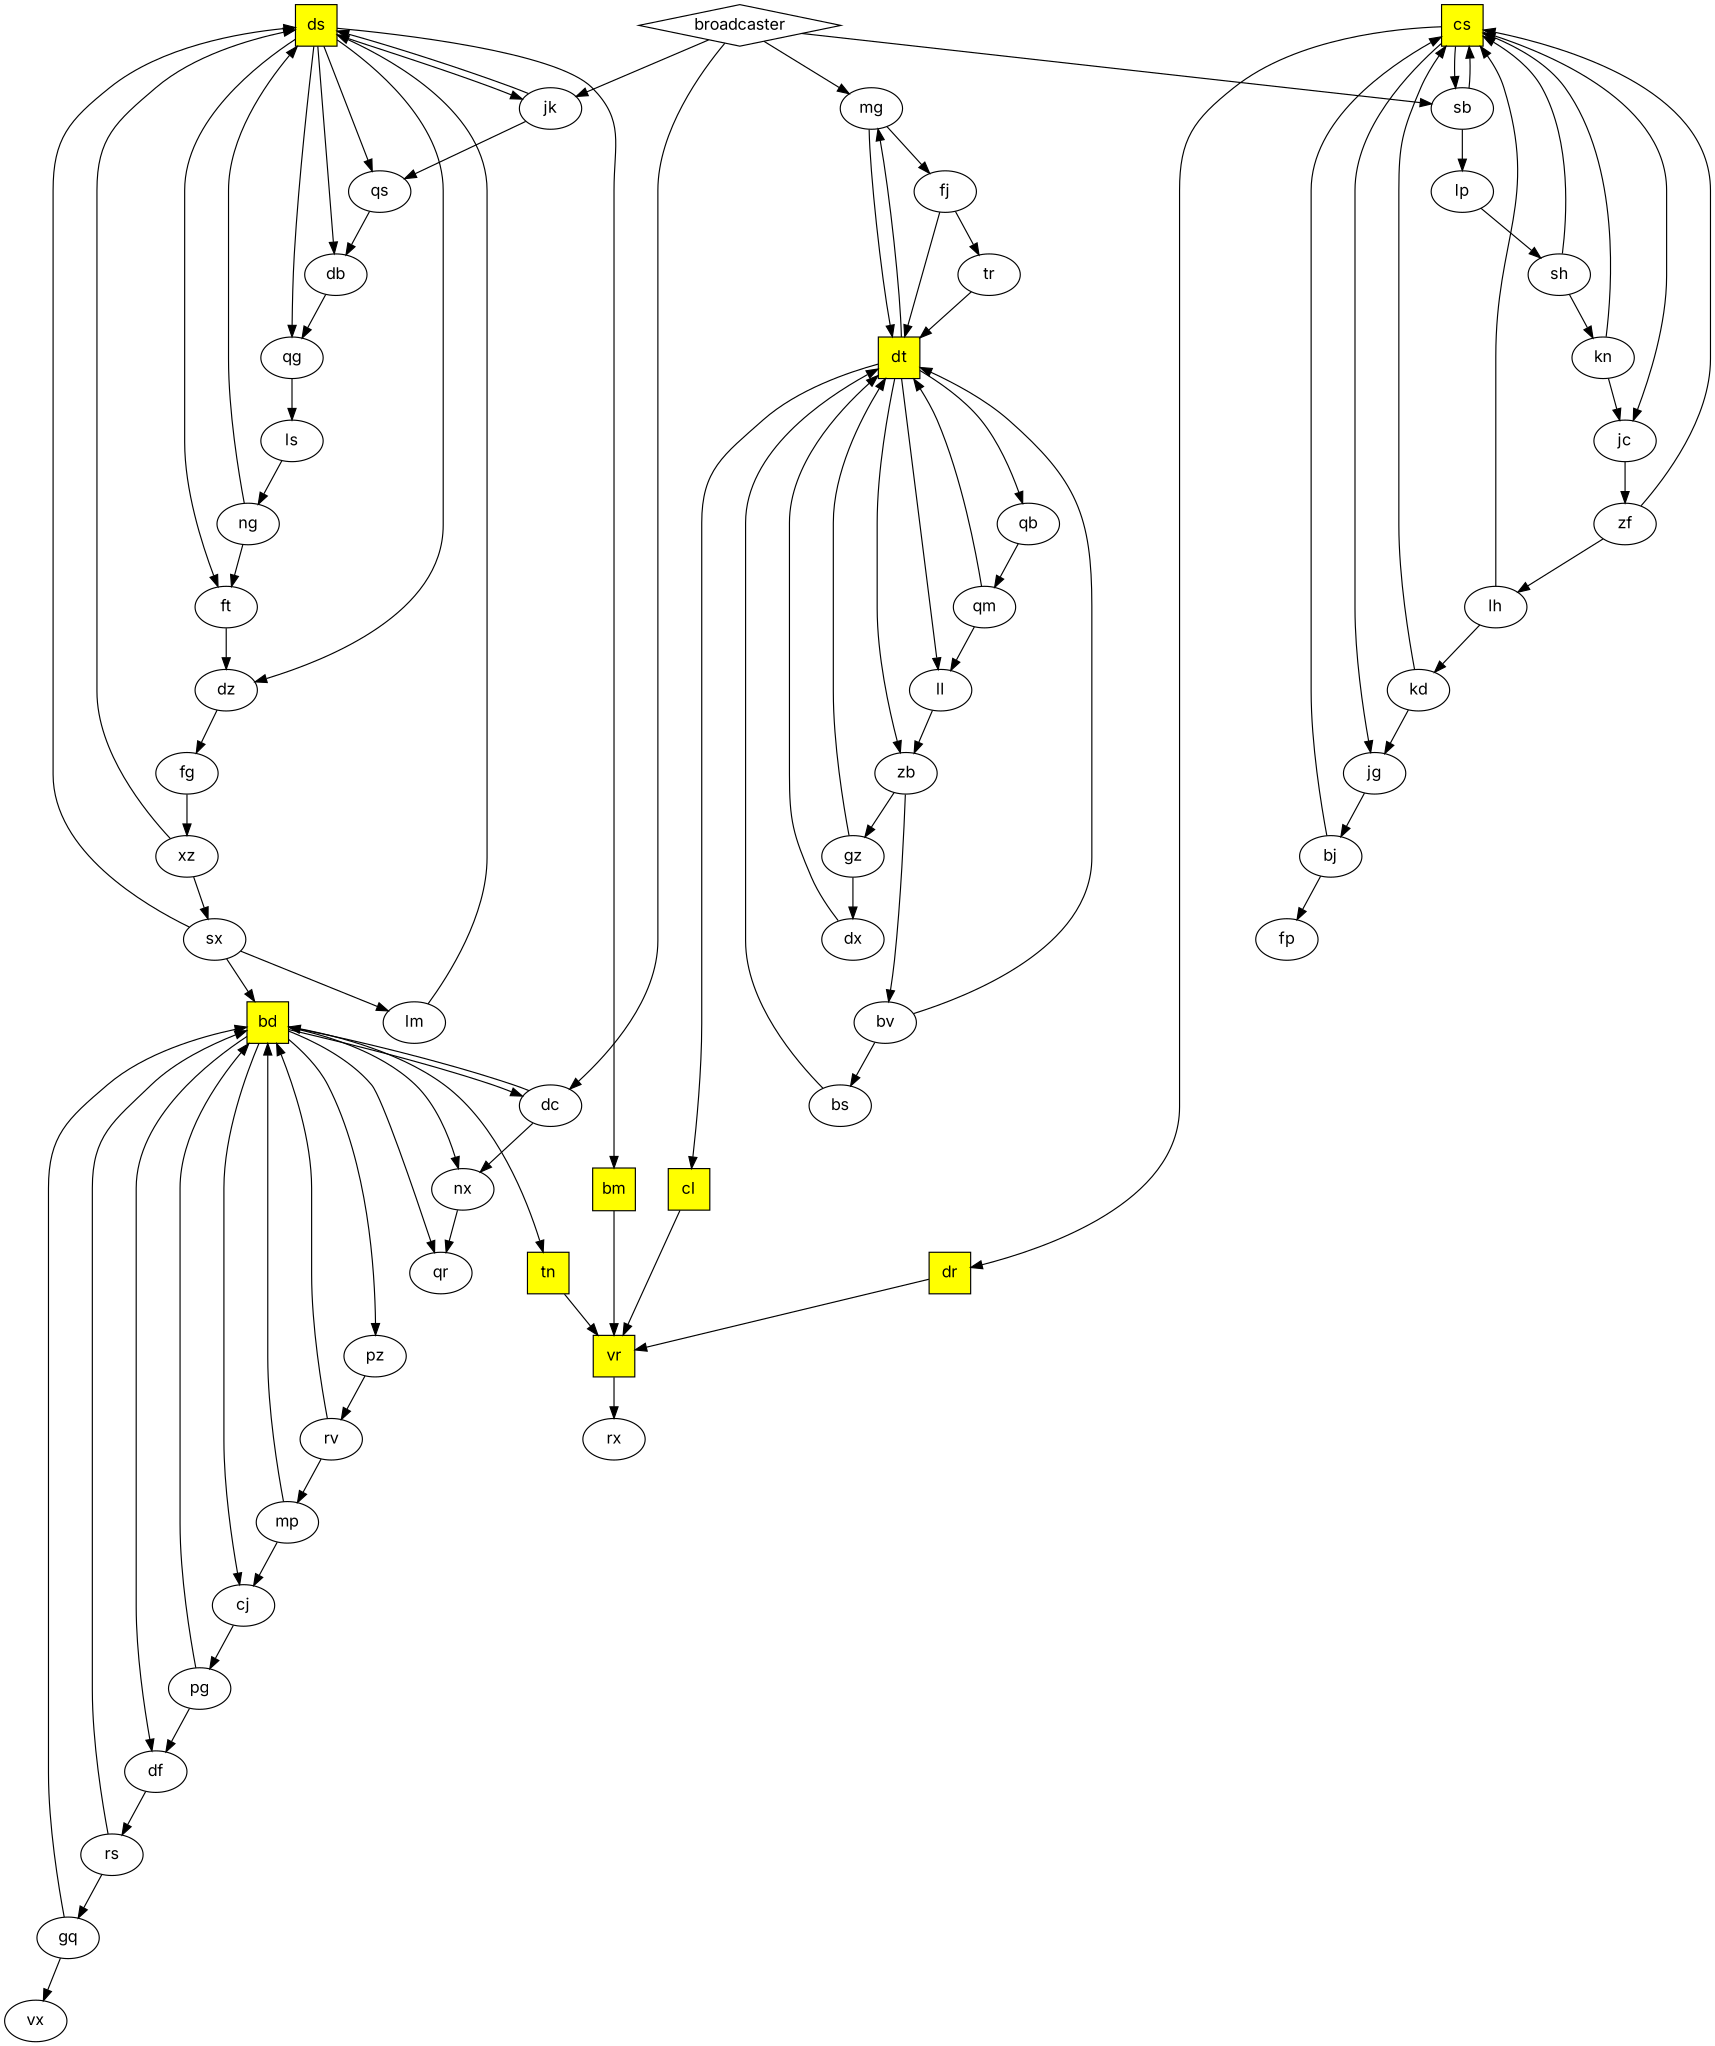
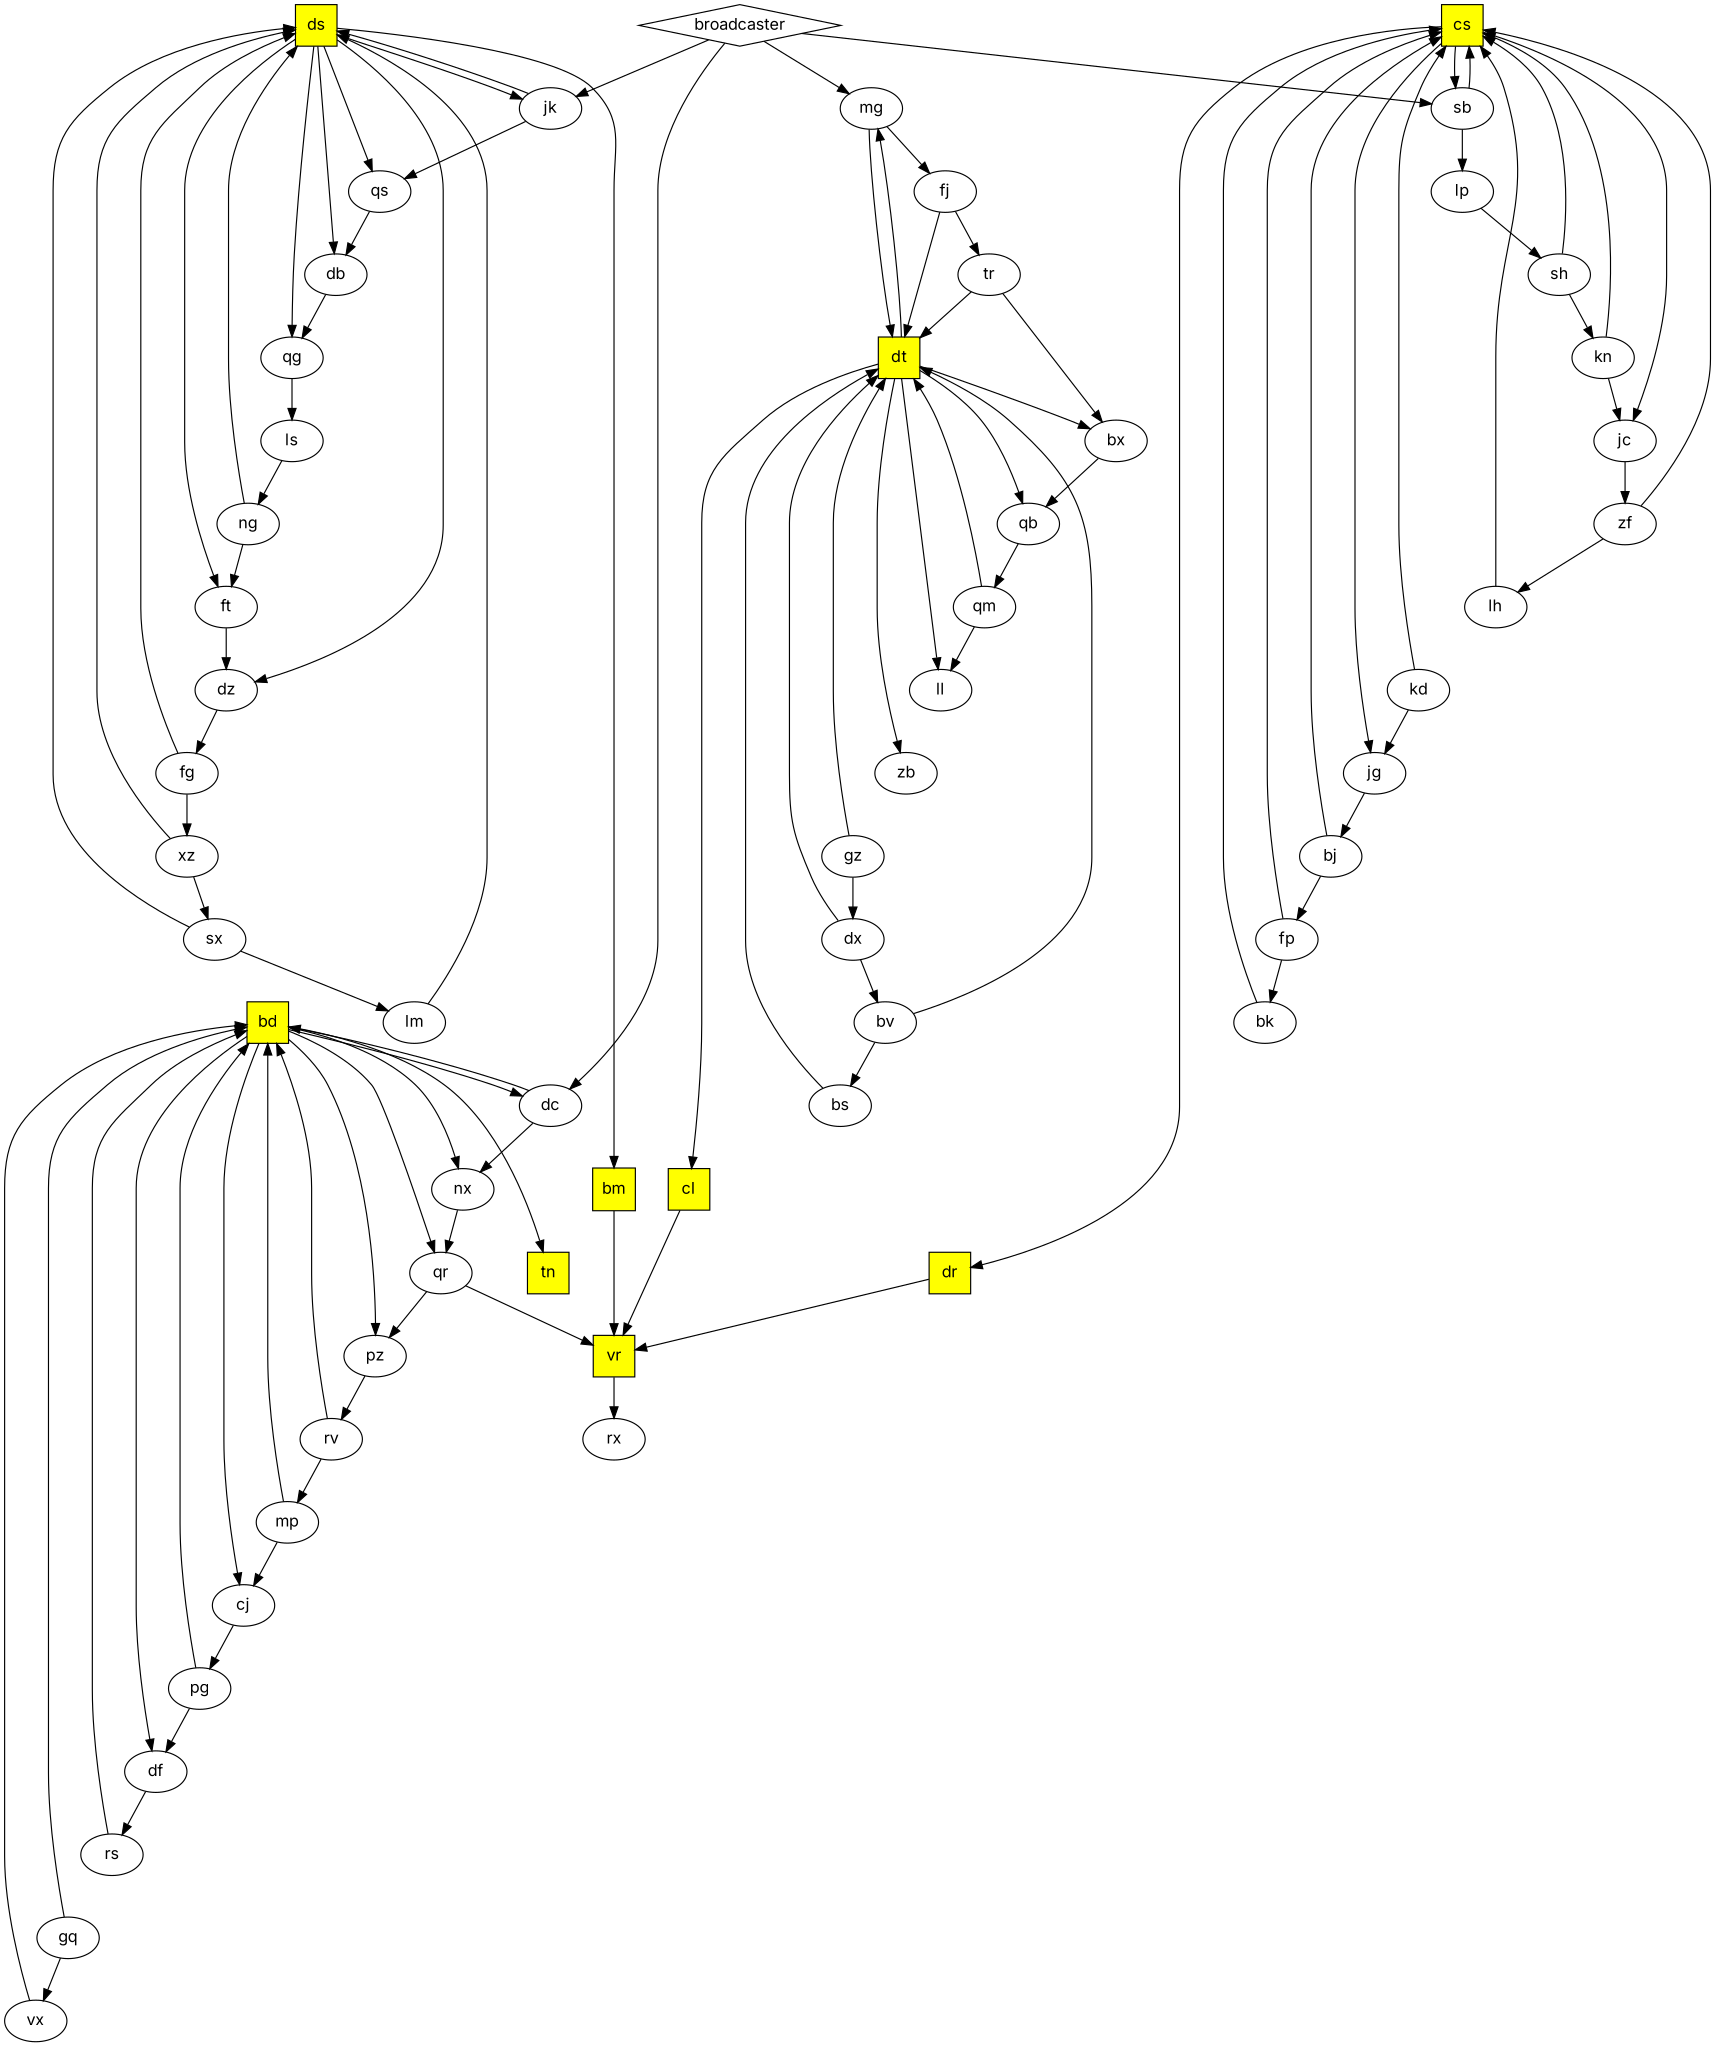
none -> (141, 363)
none -> (1267, 435)
none -> (1116, 441)
(1461, 644) -> none
(926, 726) -> none
(883, 810) -> none
(900, 893) -> (867, 976)
(238, 975) -> (5, 1441)
none -> (1265, 1023)
none -> (412, 1310)
(578, 1310) -> (524, 1313)
(93, 1891) -> none
